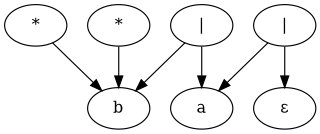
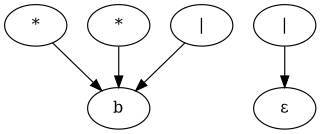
(202, 108) -> none
